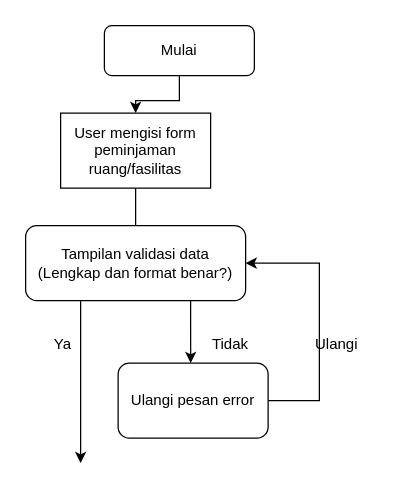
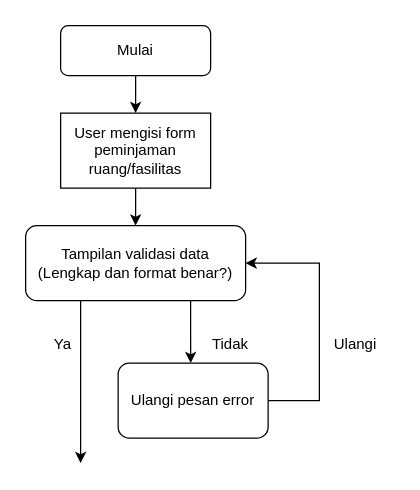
(179, 51) -> (136, 51)
(136, 219) -> (136, 215)
(337, 344) -> (356, 344)
